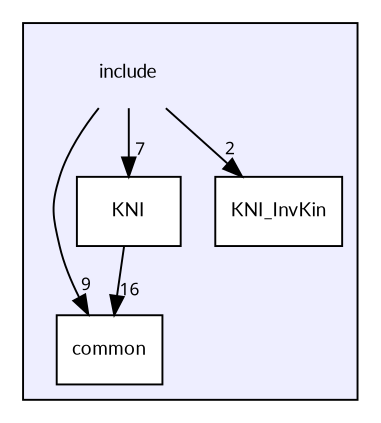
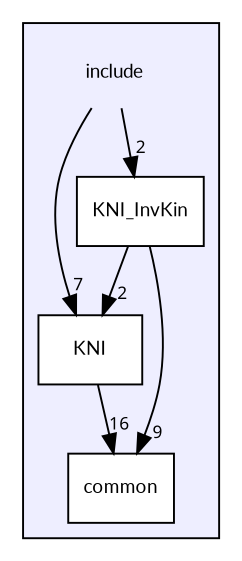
(54, 199) -> (163, 341)
none -> (119, 272)
